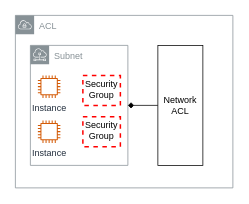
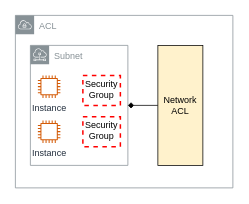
(180, 105) -> (180, 105)
